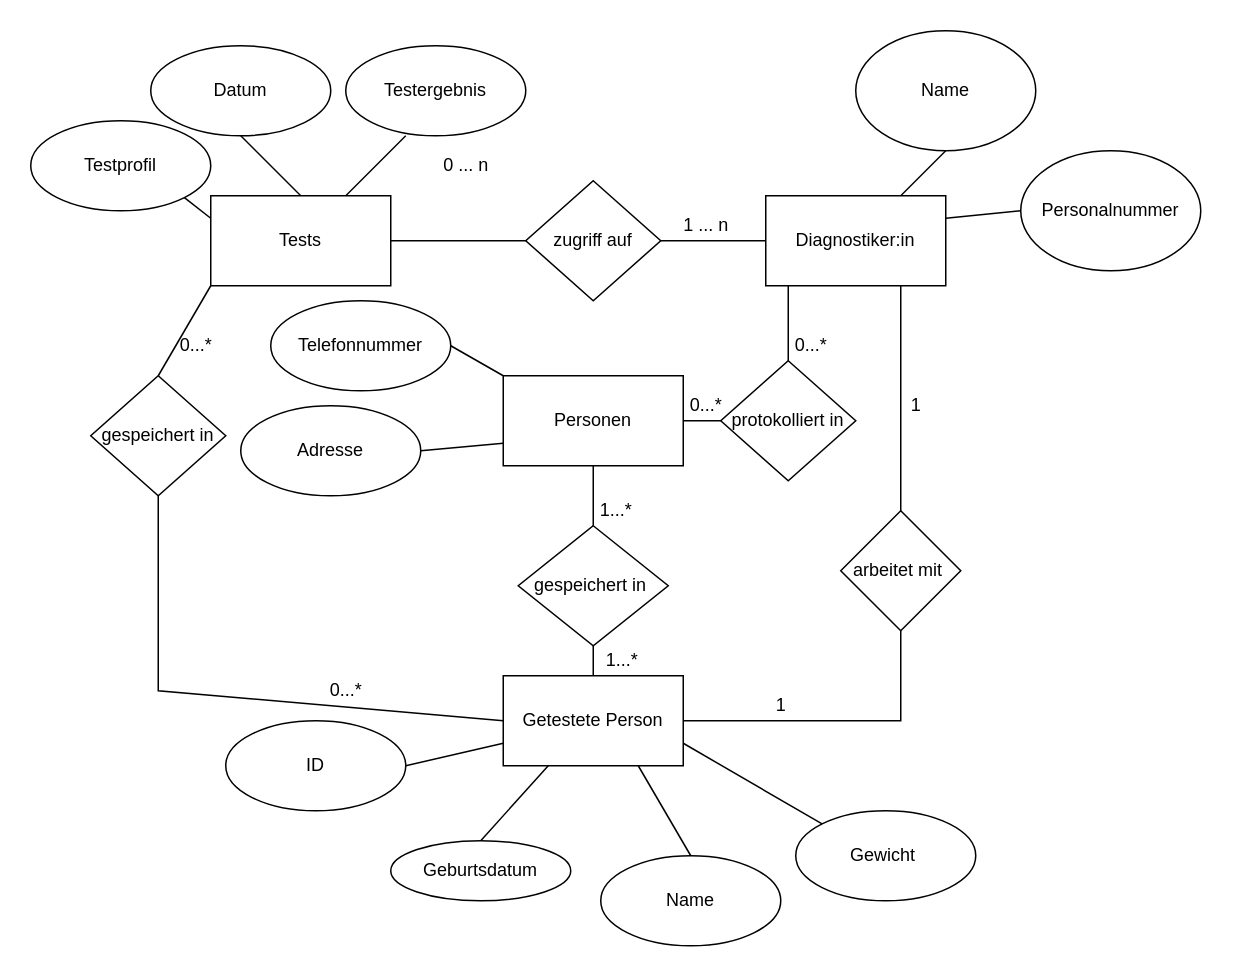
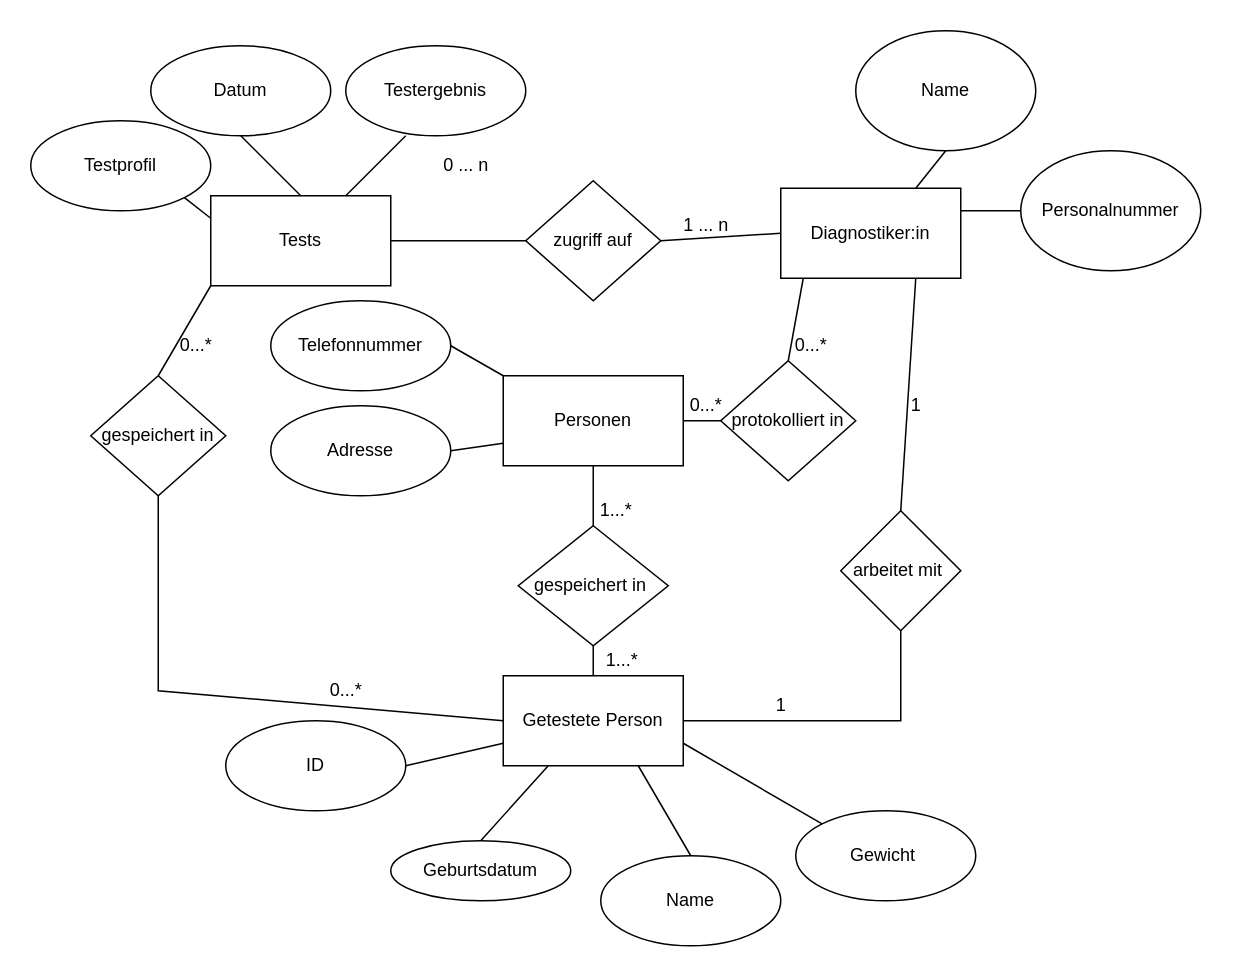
(856, 241) -> (871, 233)
(331, 451) -> (361, 451)
